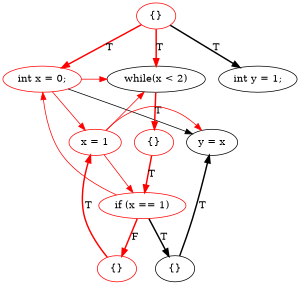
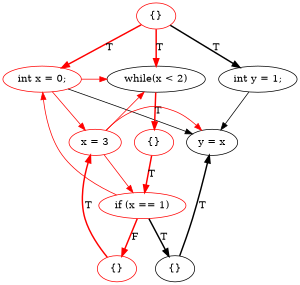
none -> (237, 108)
(95, 142) -> (95, 142)
